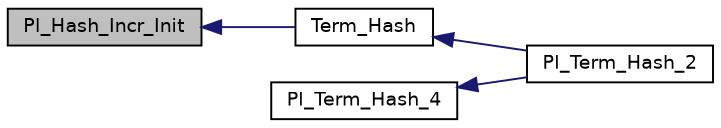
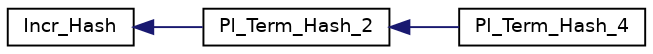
(105, 27) -> none
(364, 27) -> (71, 27)
(502, 81) -> (434, 27)
